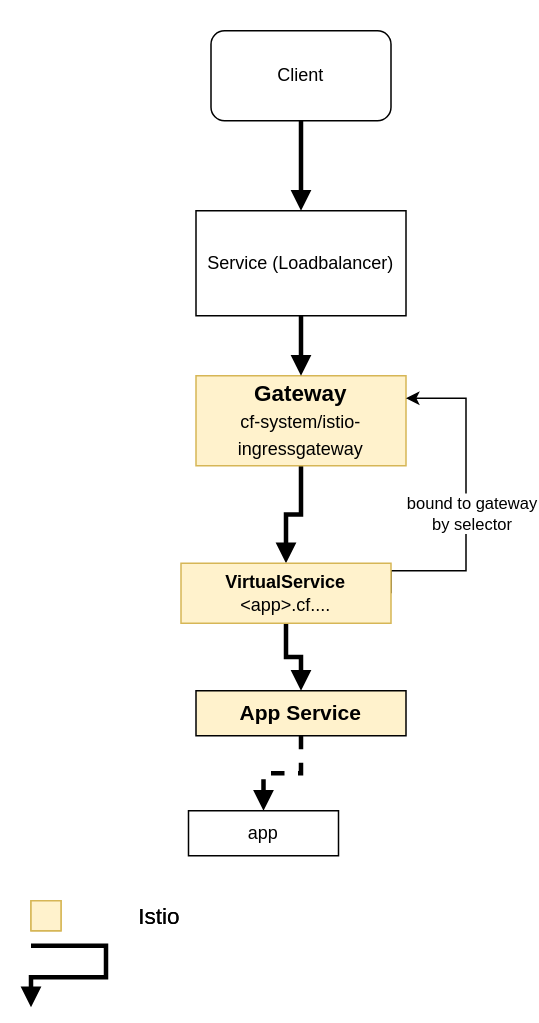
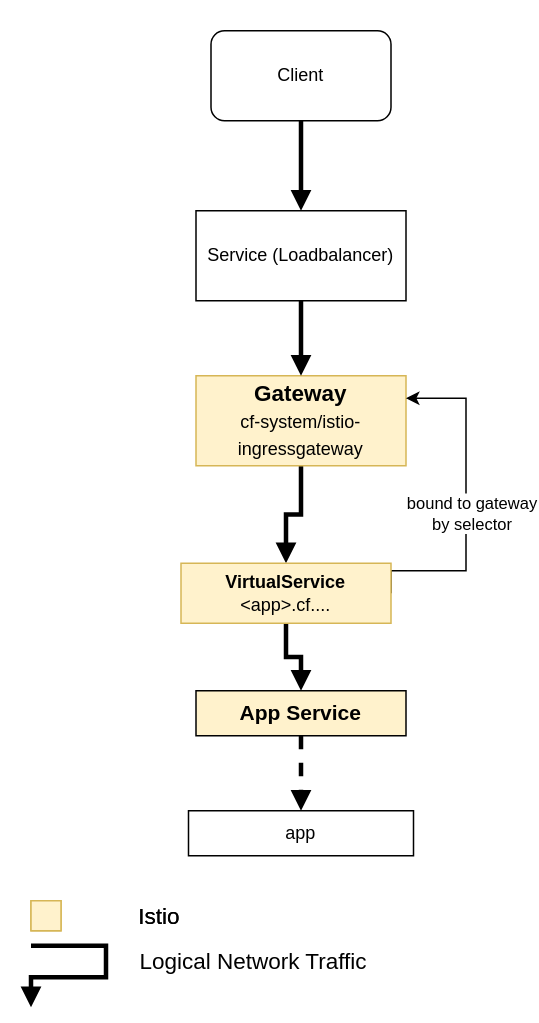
(301, 263) -> (301, 256)
(263, 833) -> (301, 833)
none -> (254, 961)
